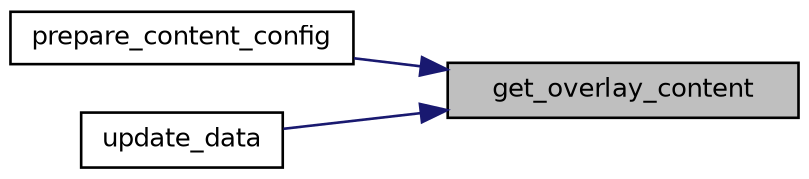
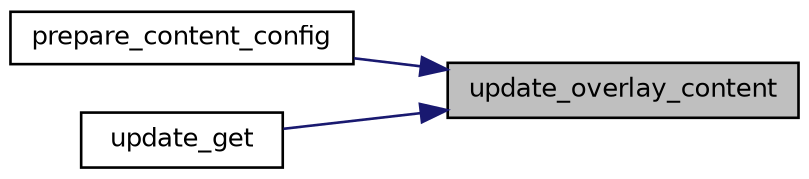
(623, 90) -> (623, 90)
(182, 140) -> (182, 140)
